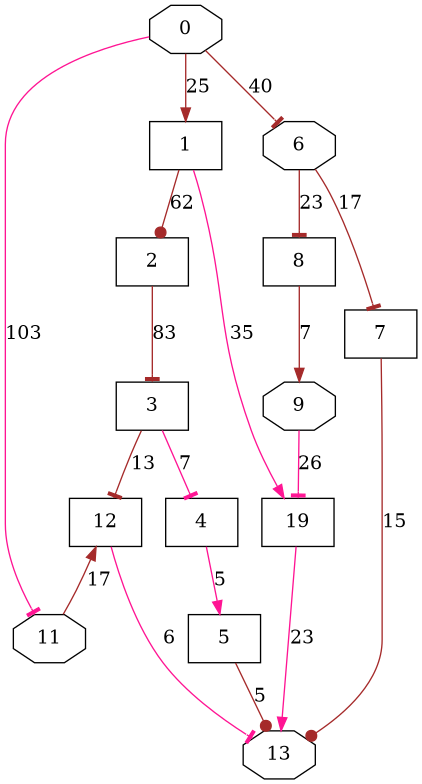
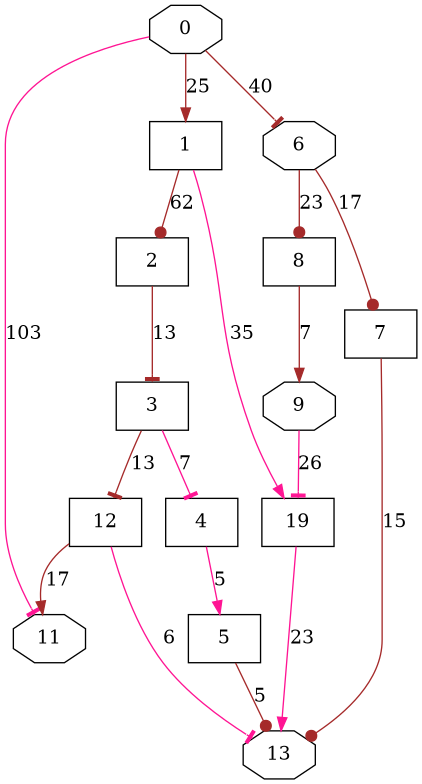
(299, 200) -> (299, 200)
(348, 234) -> (348, 234)
(165, 334) -> (165, 334)
(78, 587) -> (47, 568)
